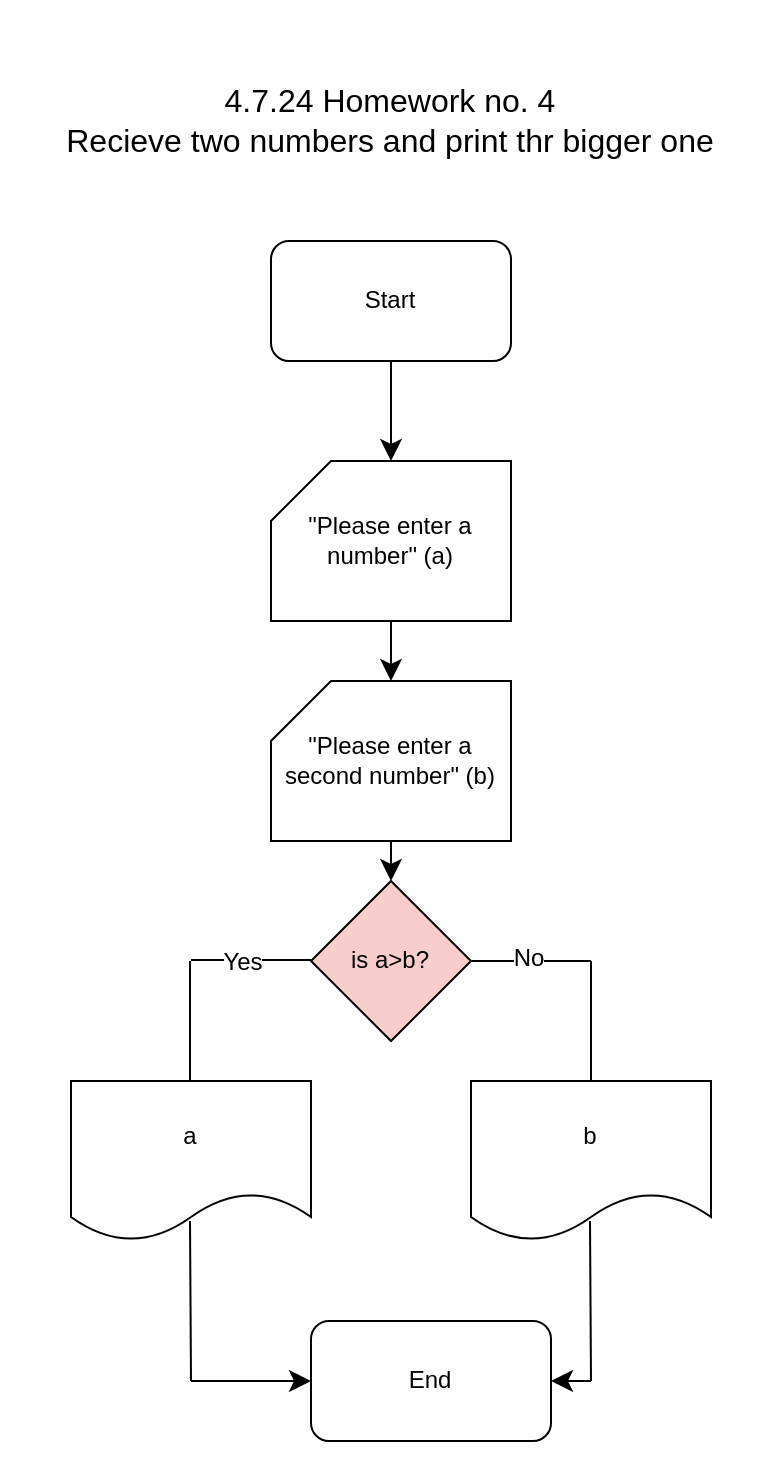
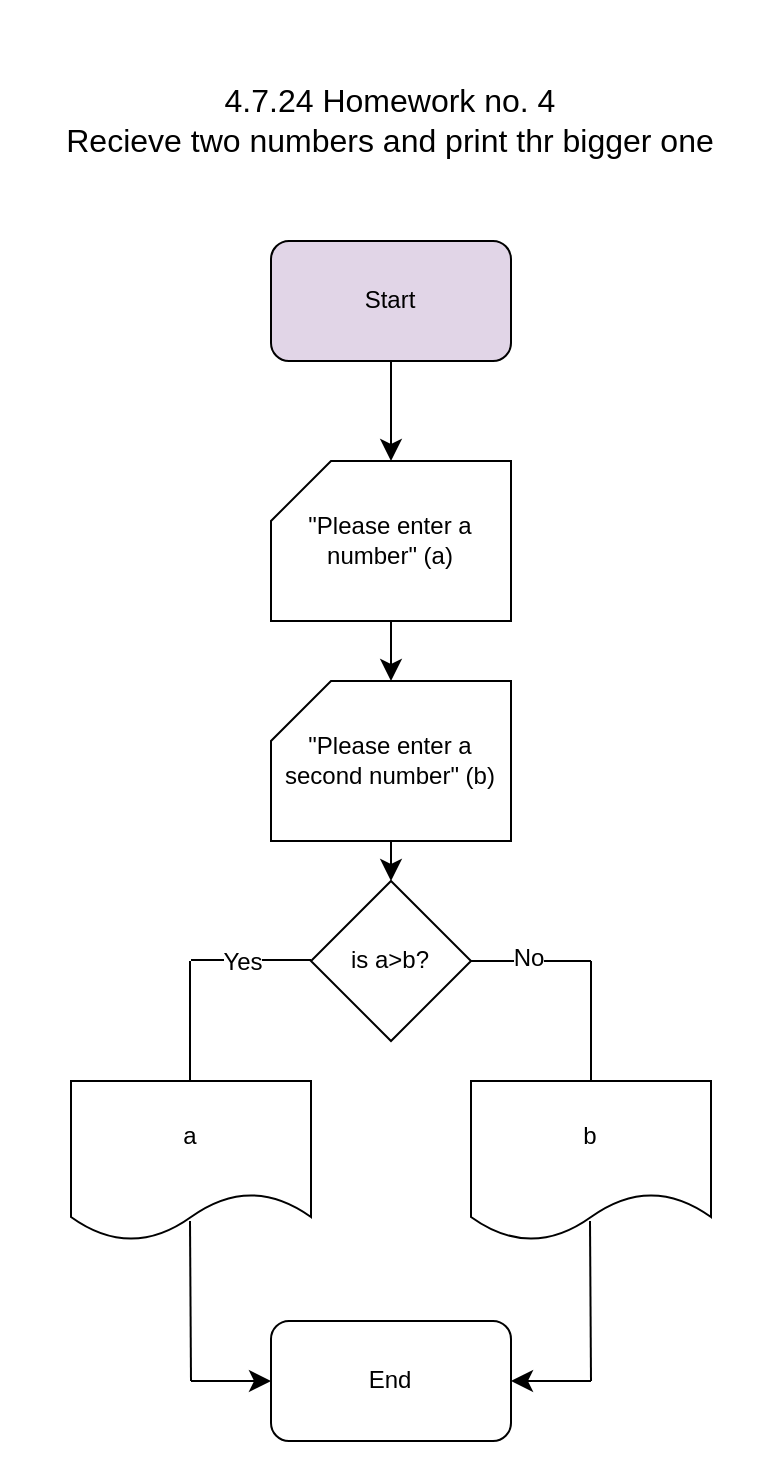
(391, 301) -> (391, 301)
(391, 961) -> (391, 961)
(431, 1381) -> (391, 1381)
